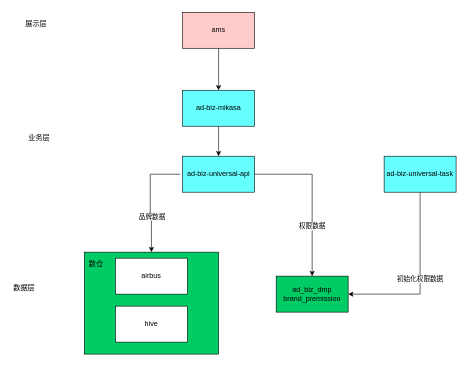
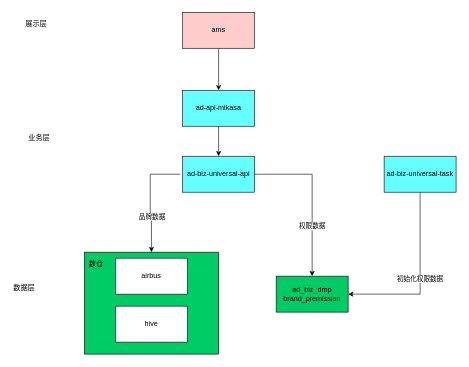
(219, 108) -> (219, 108)
